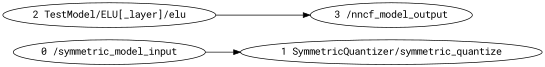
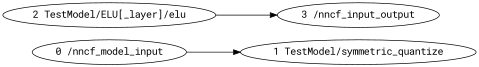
(391, 15) -> (358, 15)
(109, 52) -> (109, 52)
(391, 52) -> (358, 52)
